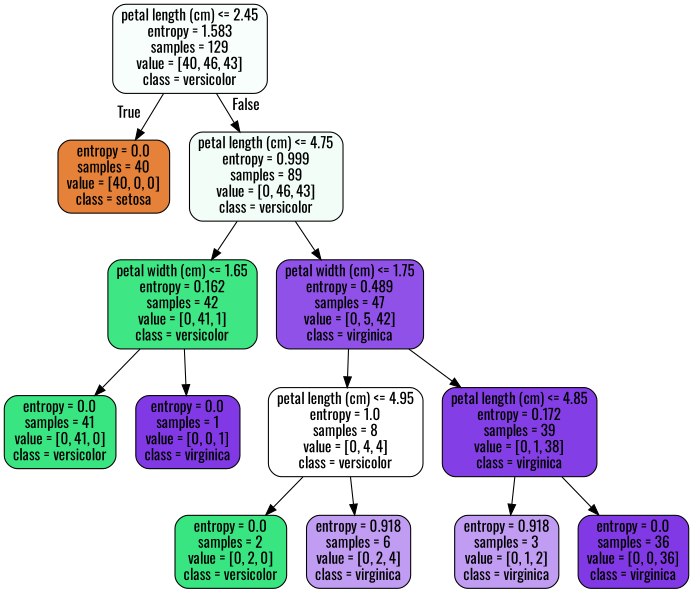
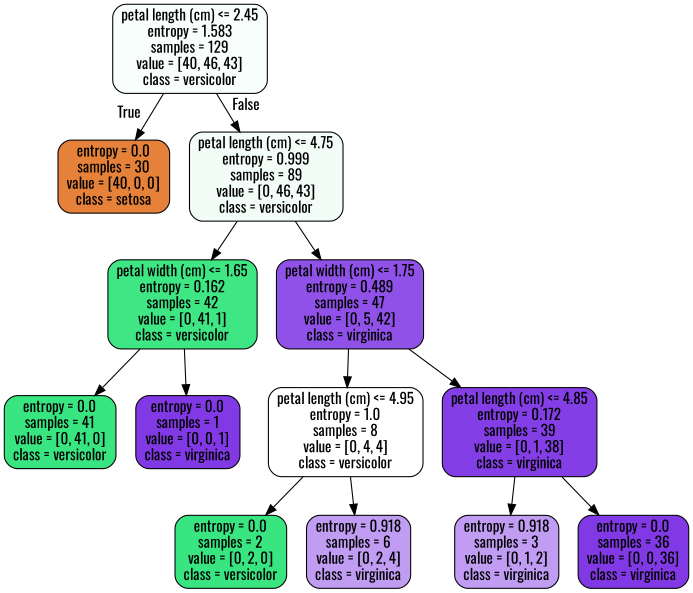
(114, 177) -> (114, 177)
